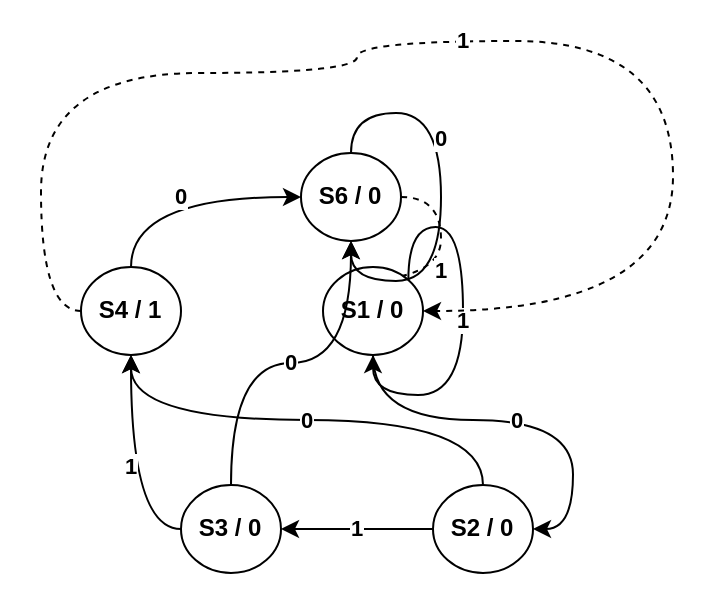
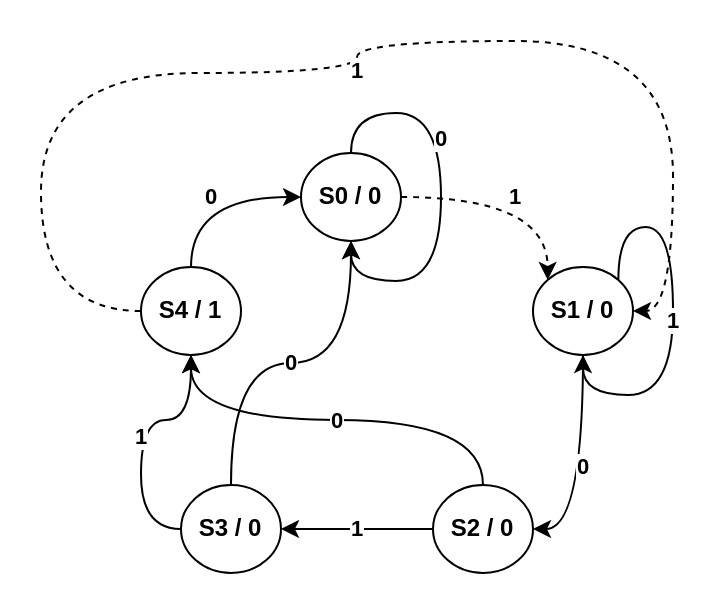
(351, 197) -> (351, 197)
(131, 311) -> (191, 311)
(373, 311) -> (583, 311)
